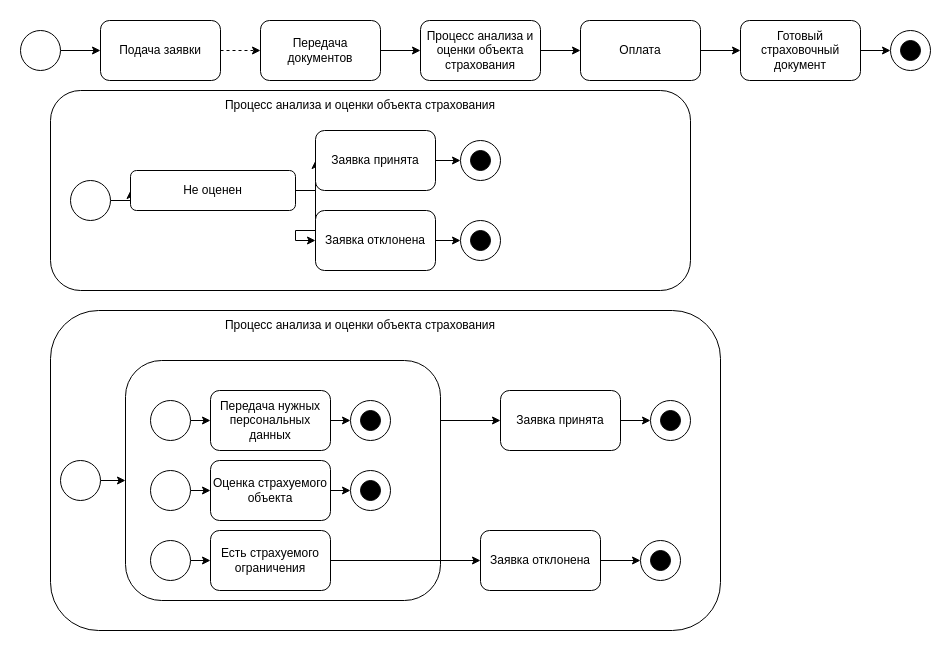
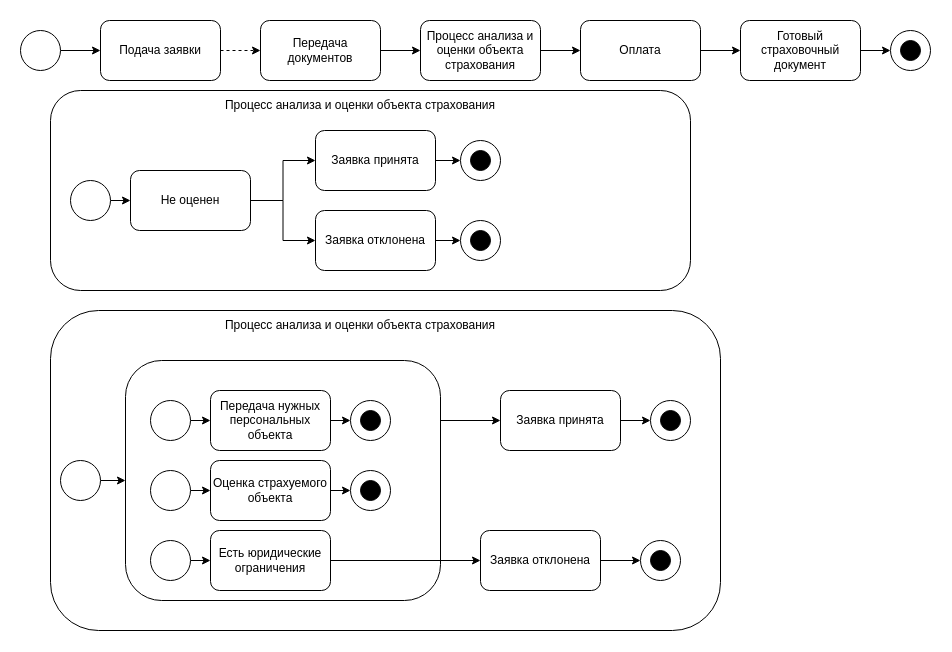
(213, 191) -> (191, 201)
(271, 421) -> (271, 421)
(271, 561) -> (271, 561)
